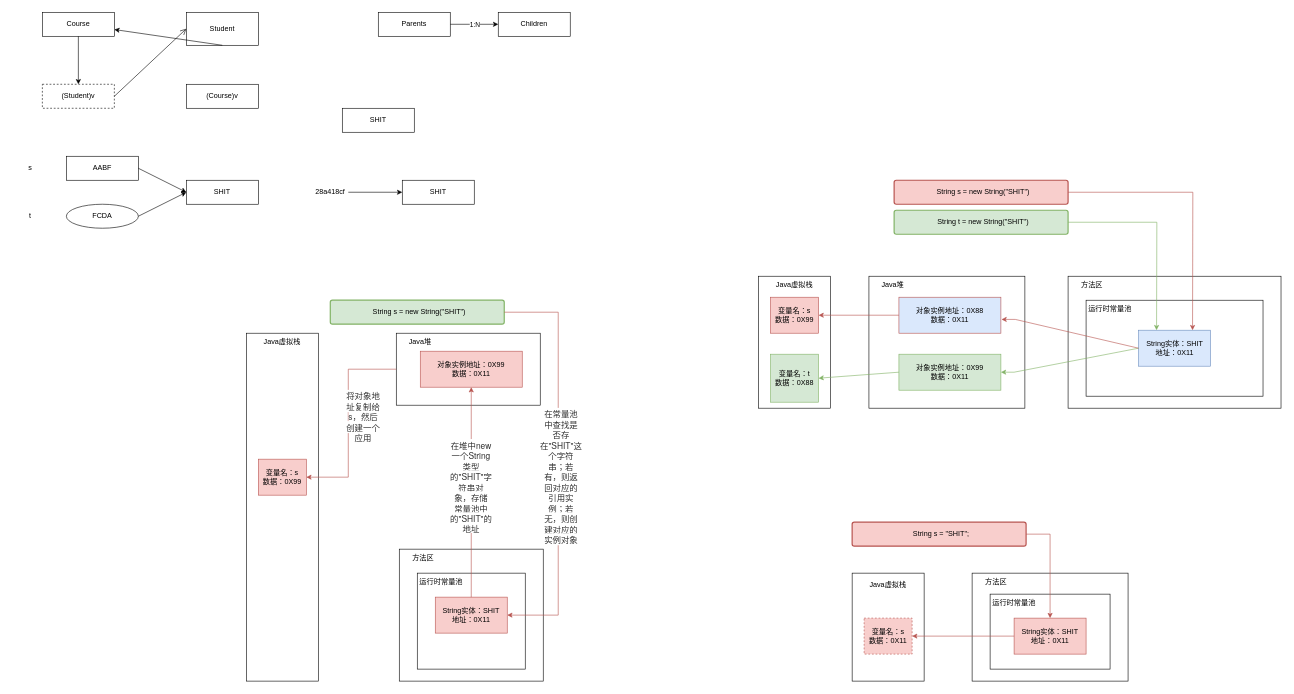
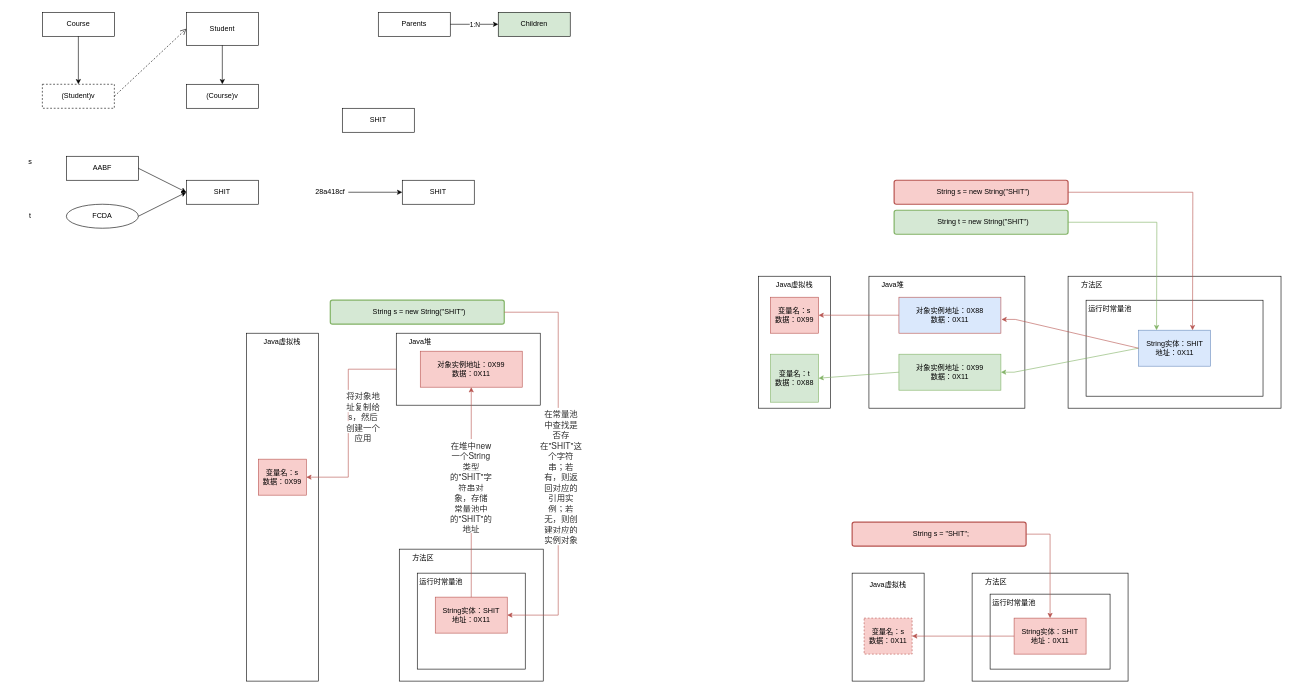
(534, 24) -> (534, 24)
(169, 37) -> (222, 78)
(159, 54) -> (159, 54)
(30, 168) -> (30, 162)
